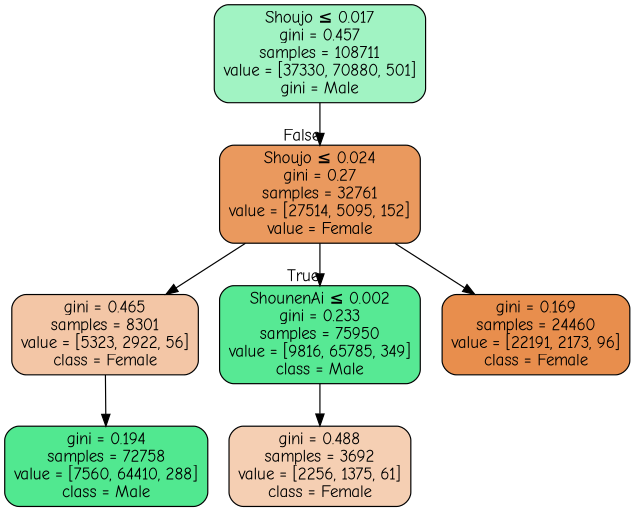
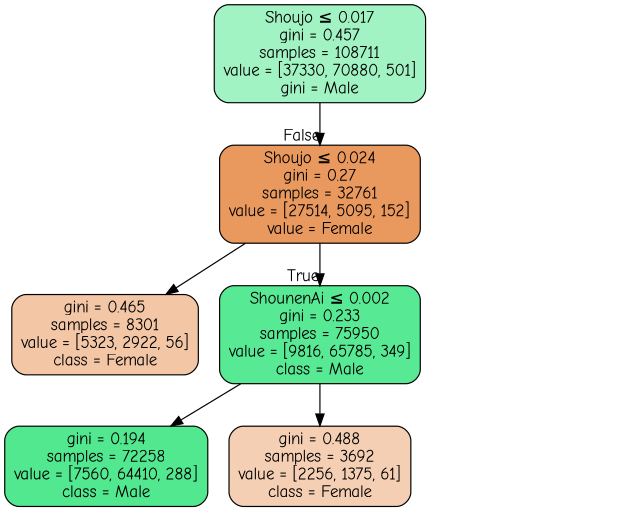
(536, 335) -> none
(106, 395) -> (211, 402)
(106, 457) -> (106, 457)
